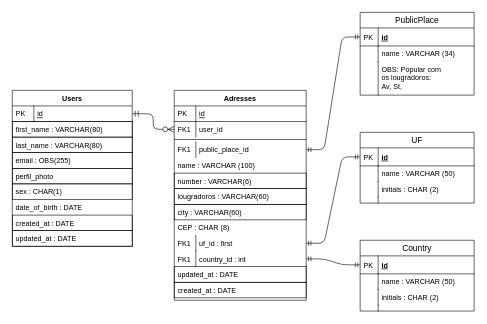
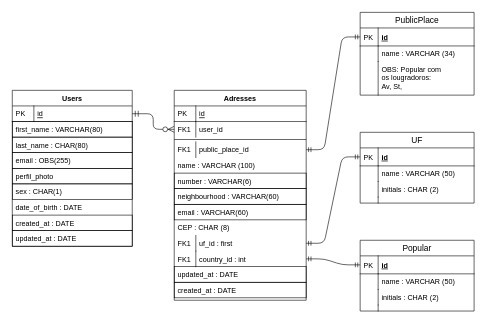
(58, 145) -> (52, 145)
(224, 197) -> (228, 197)
(210, 212) -> (211, 212)
(417, 249) -> (417, 249)
